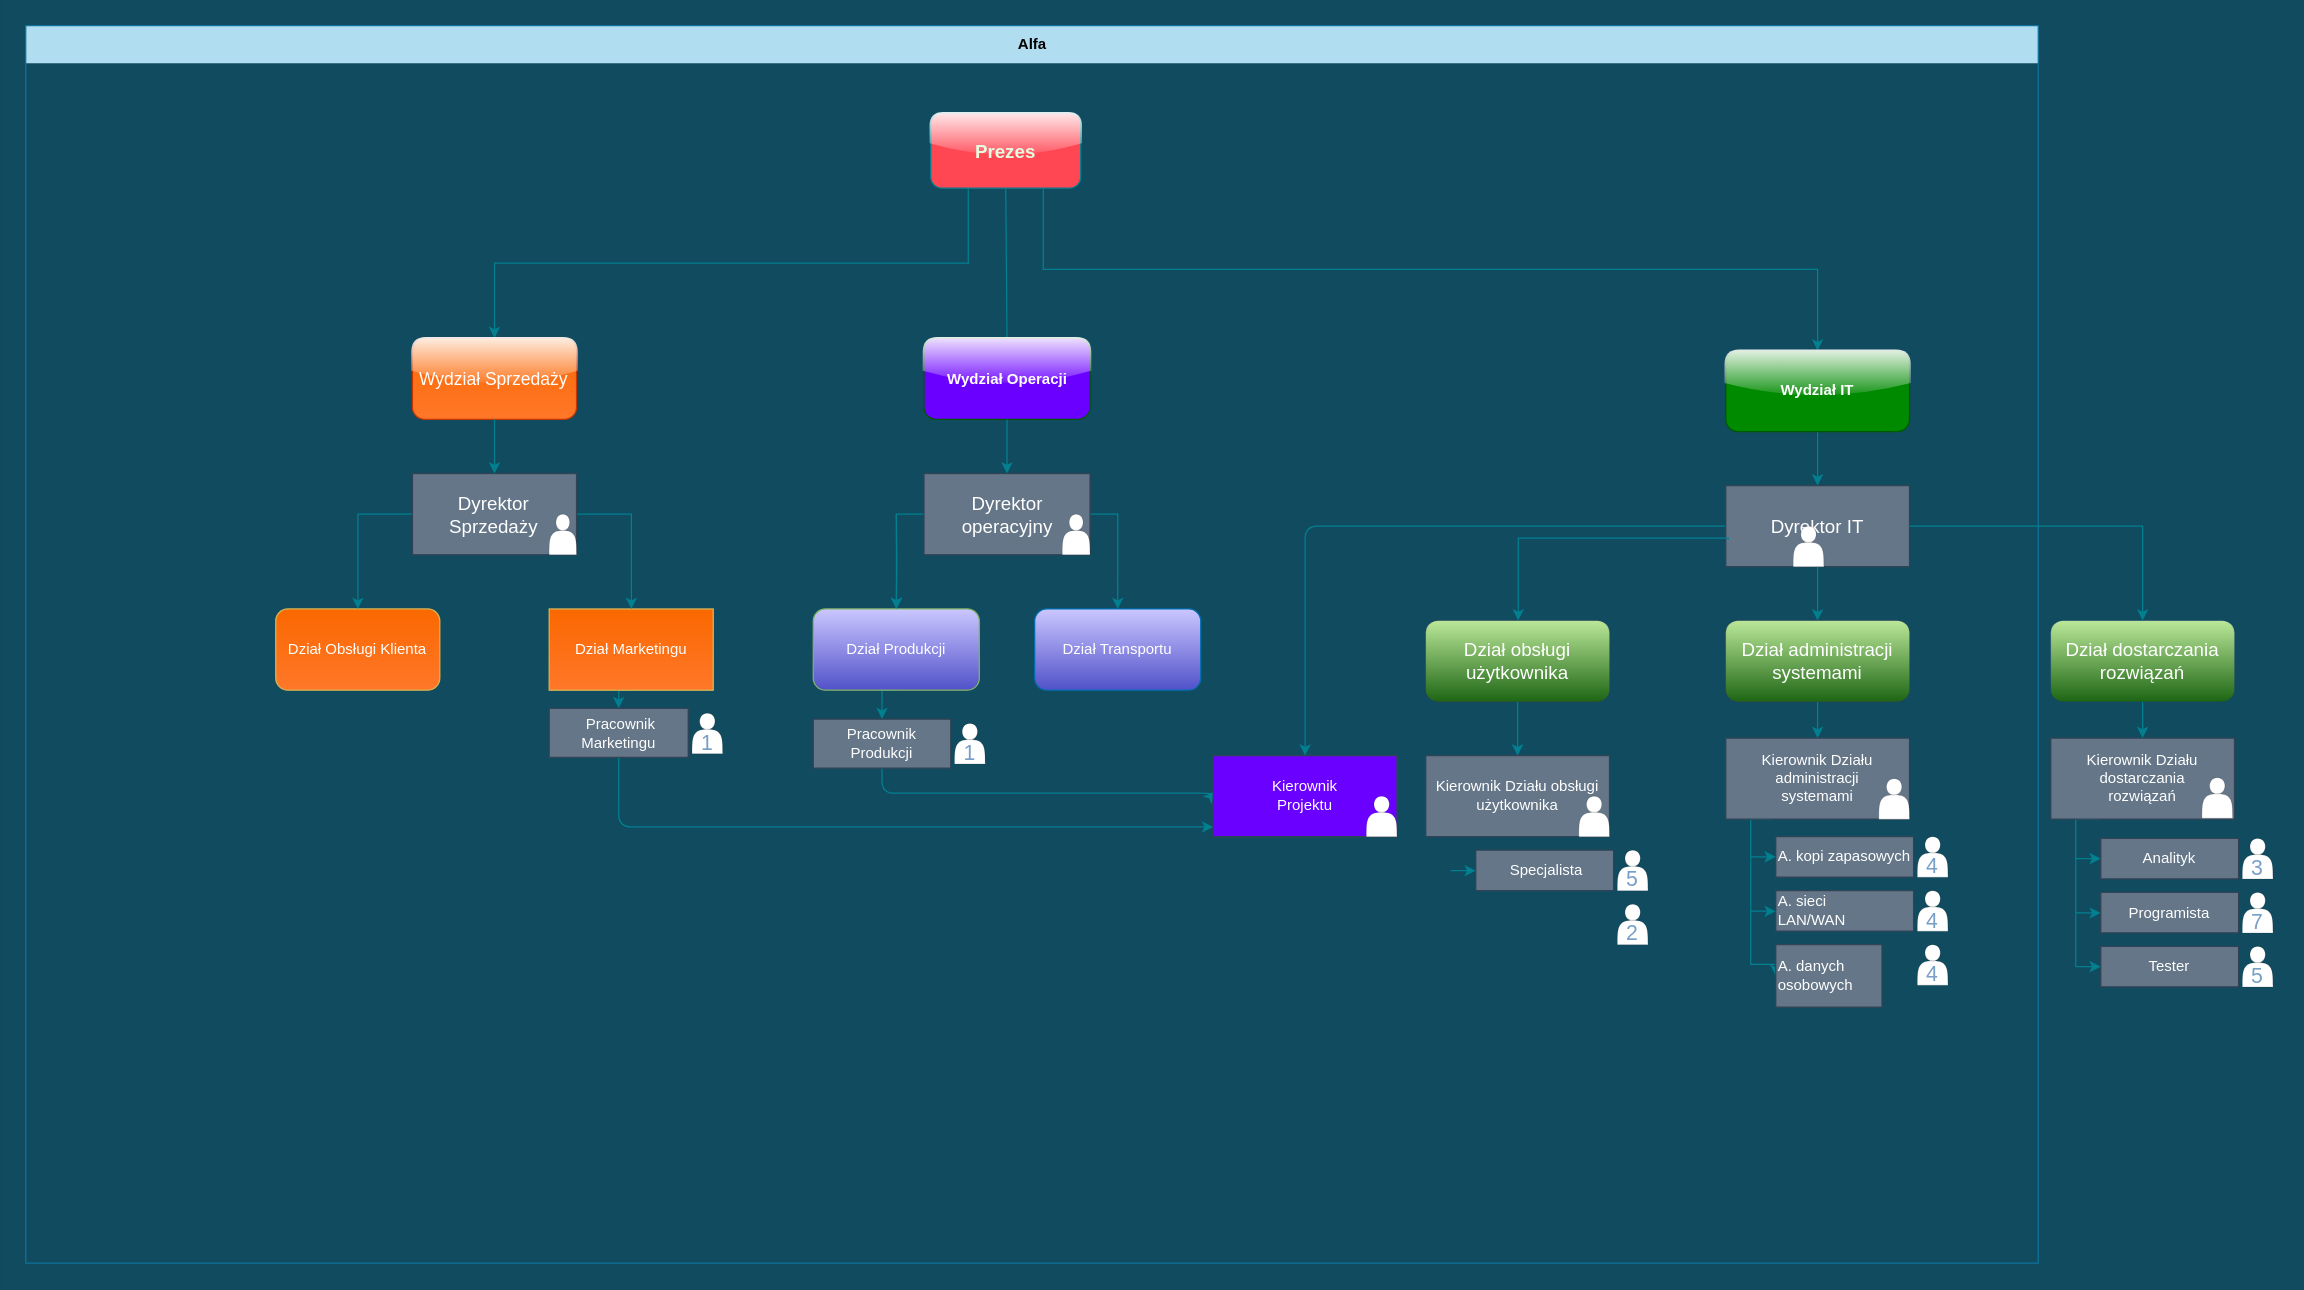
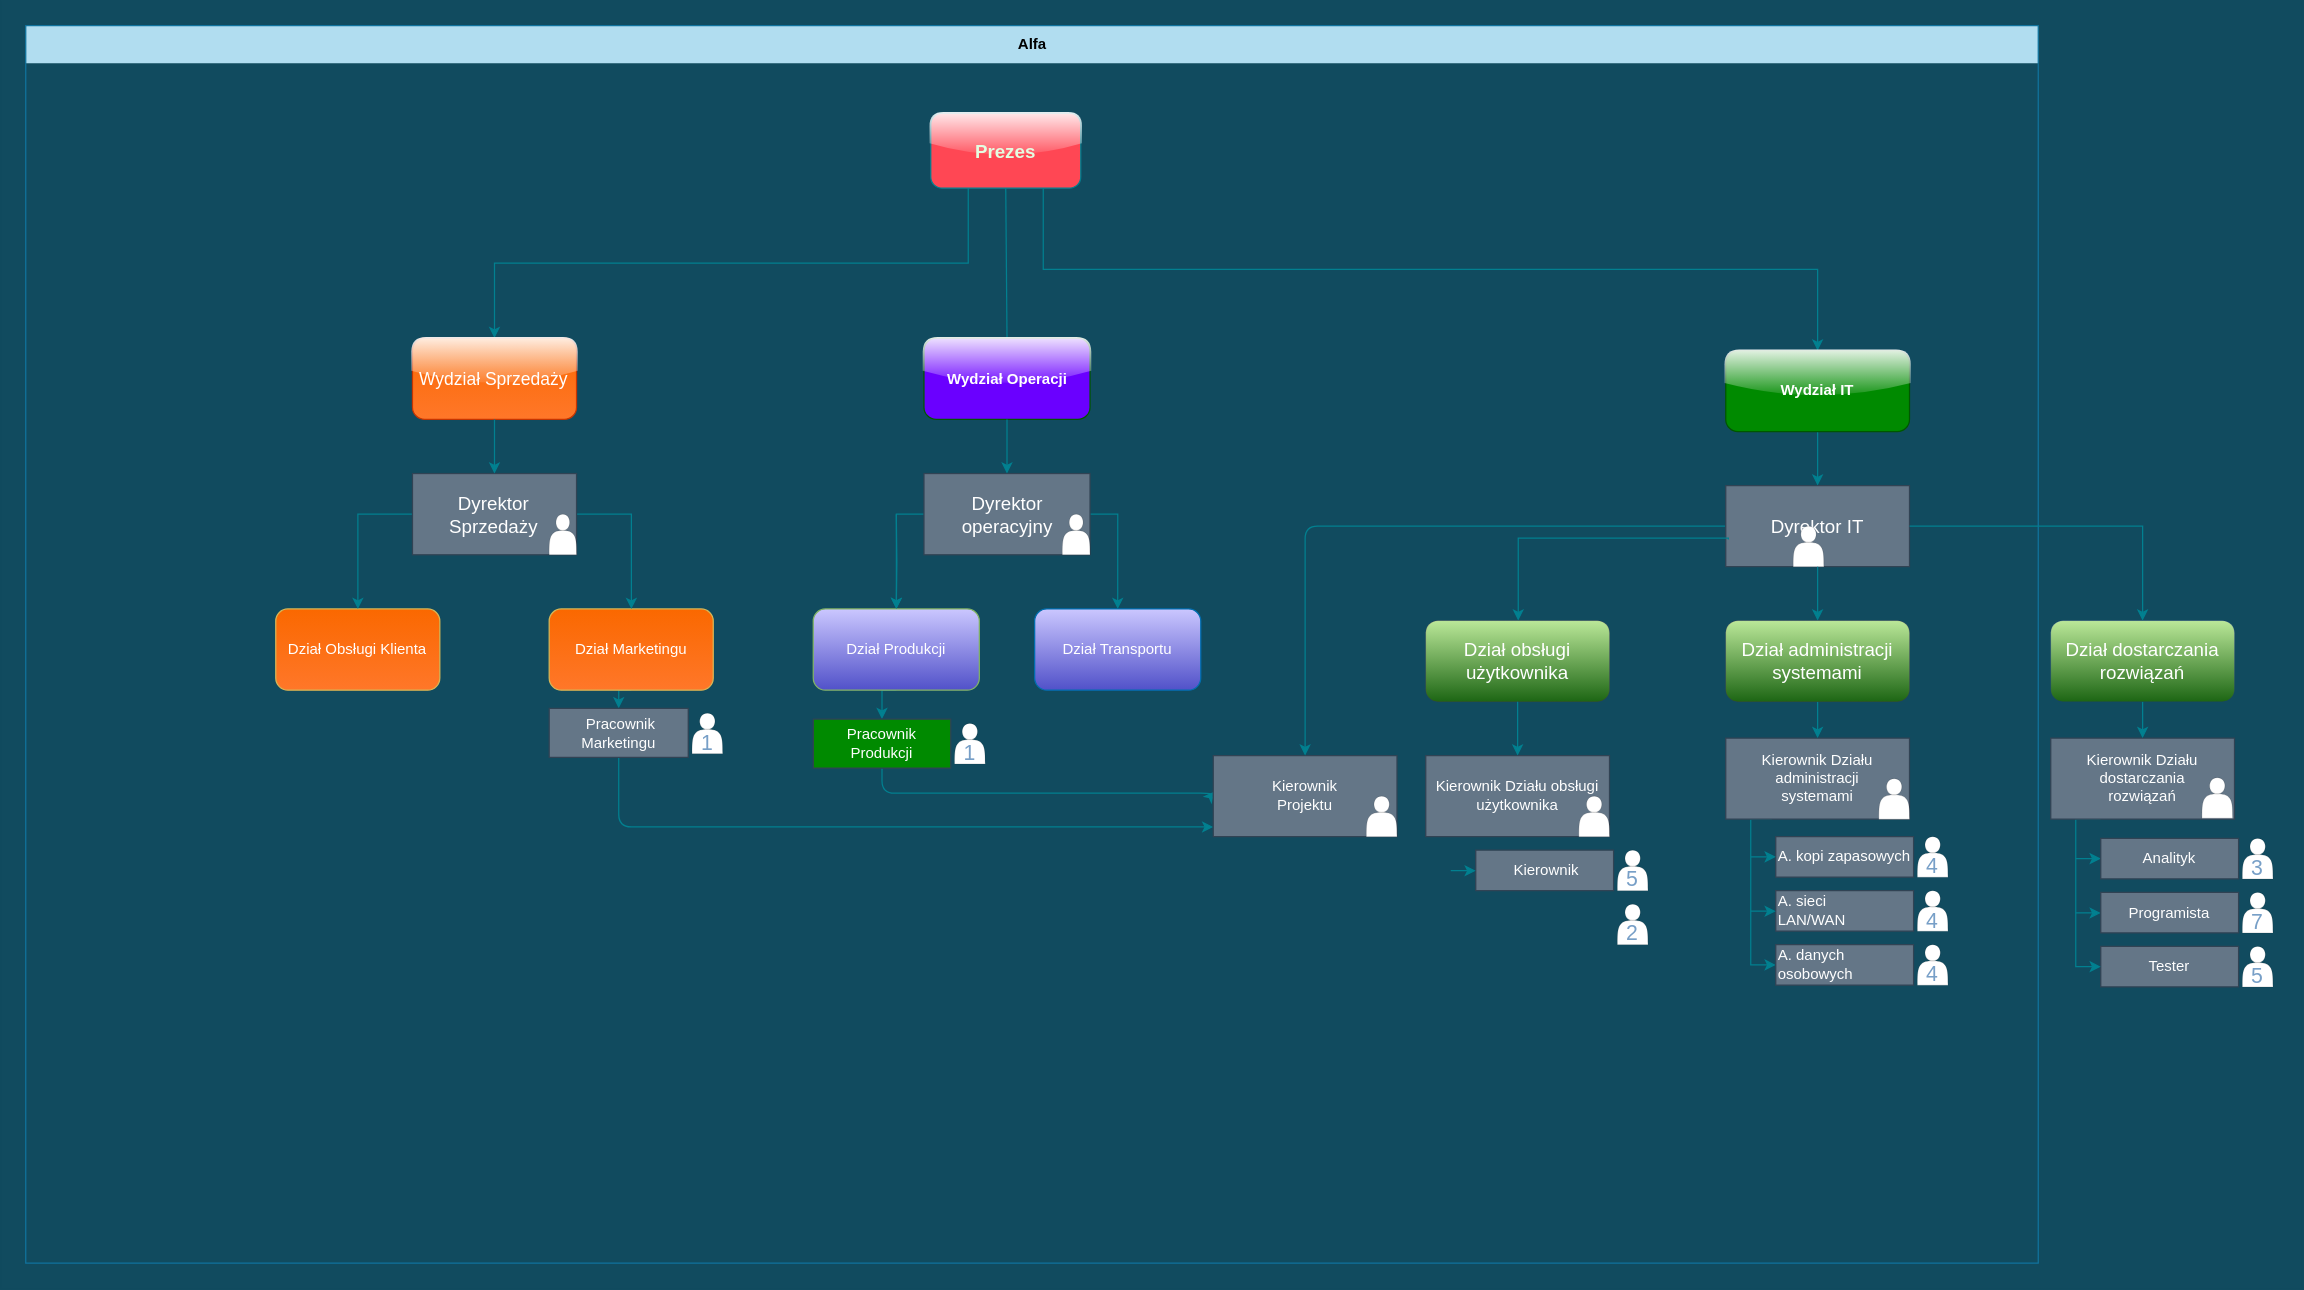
(631, 650) -> (631, 650)
(882, 744) -> (882, 744)
(1305, 796) -> (1305, 796)
(1544, 871) -> (1544, 871)
(1829, 976) -> (1845, 965)
